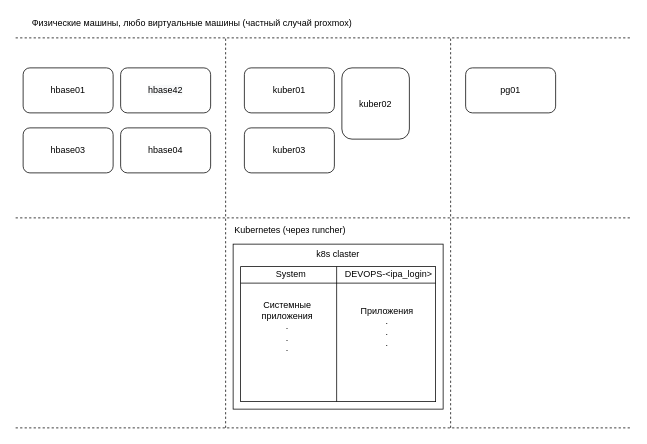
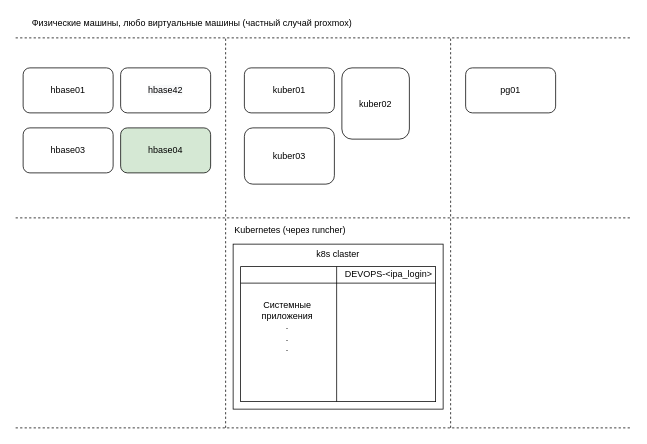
(165, 150) -> (165, 150)
(289, 150) -> (289, 156)
(291, 274) -> none
(387, 327) -> none
